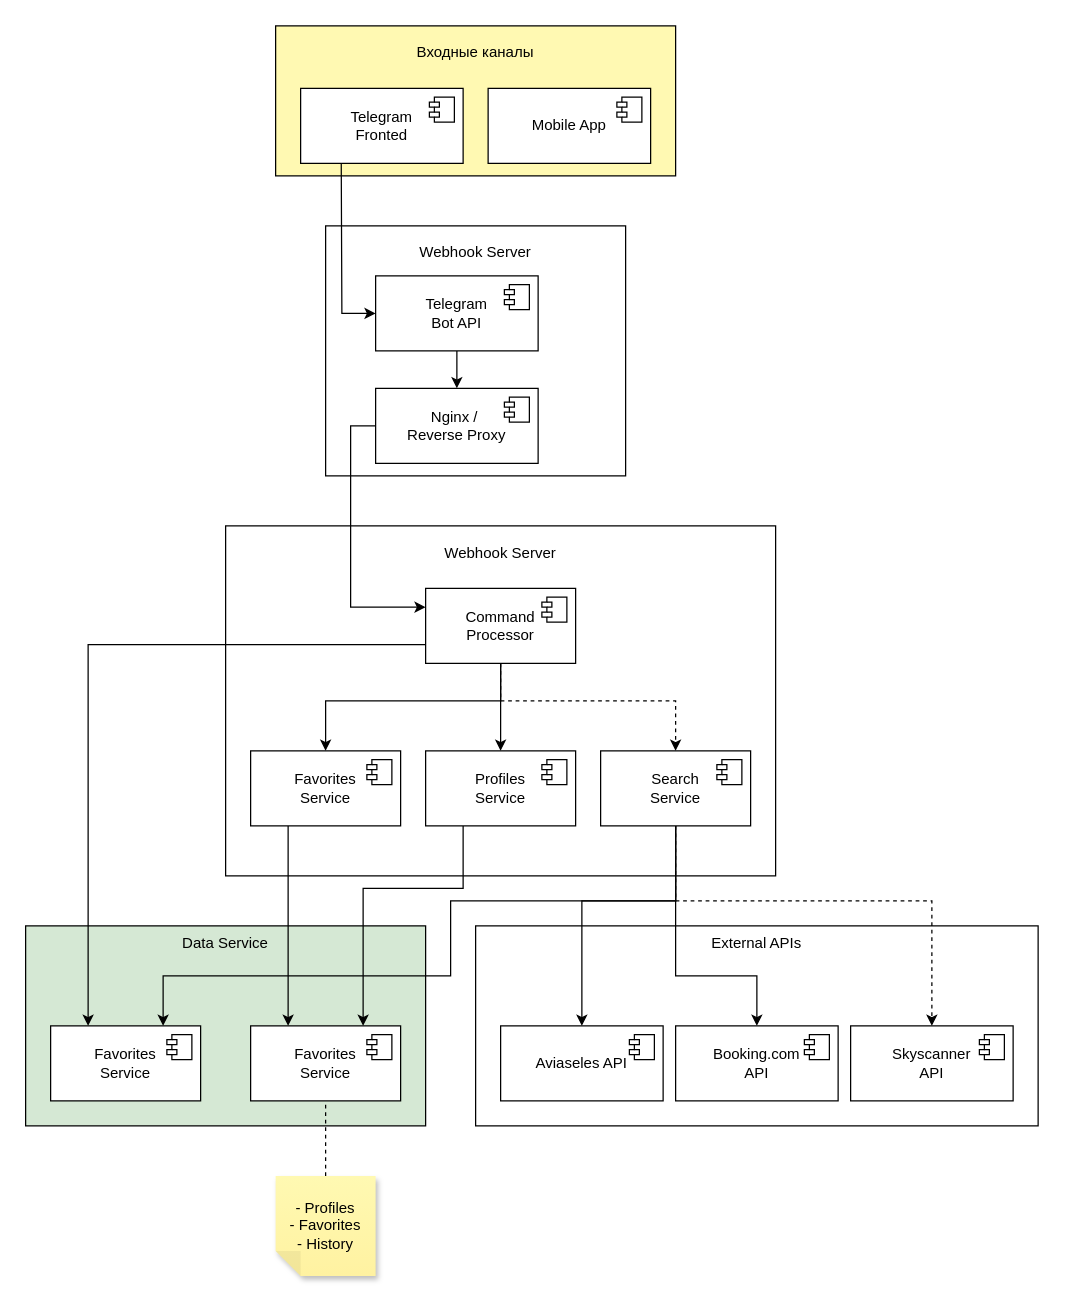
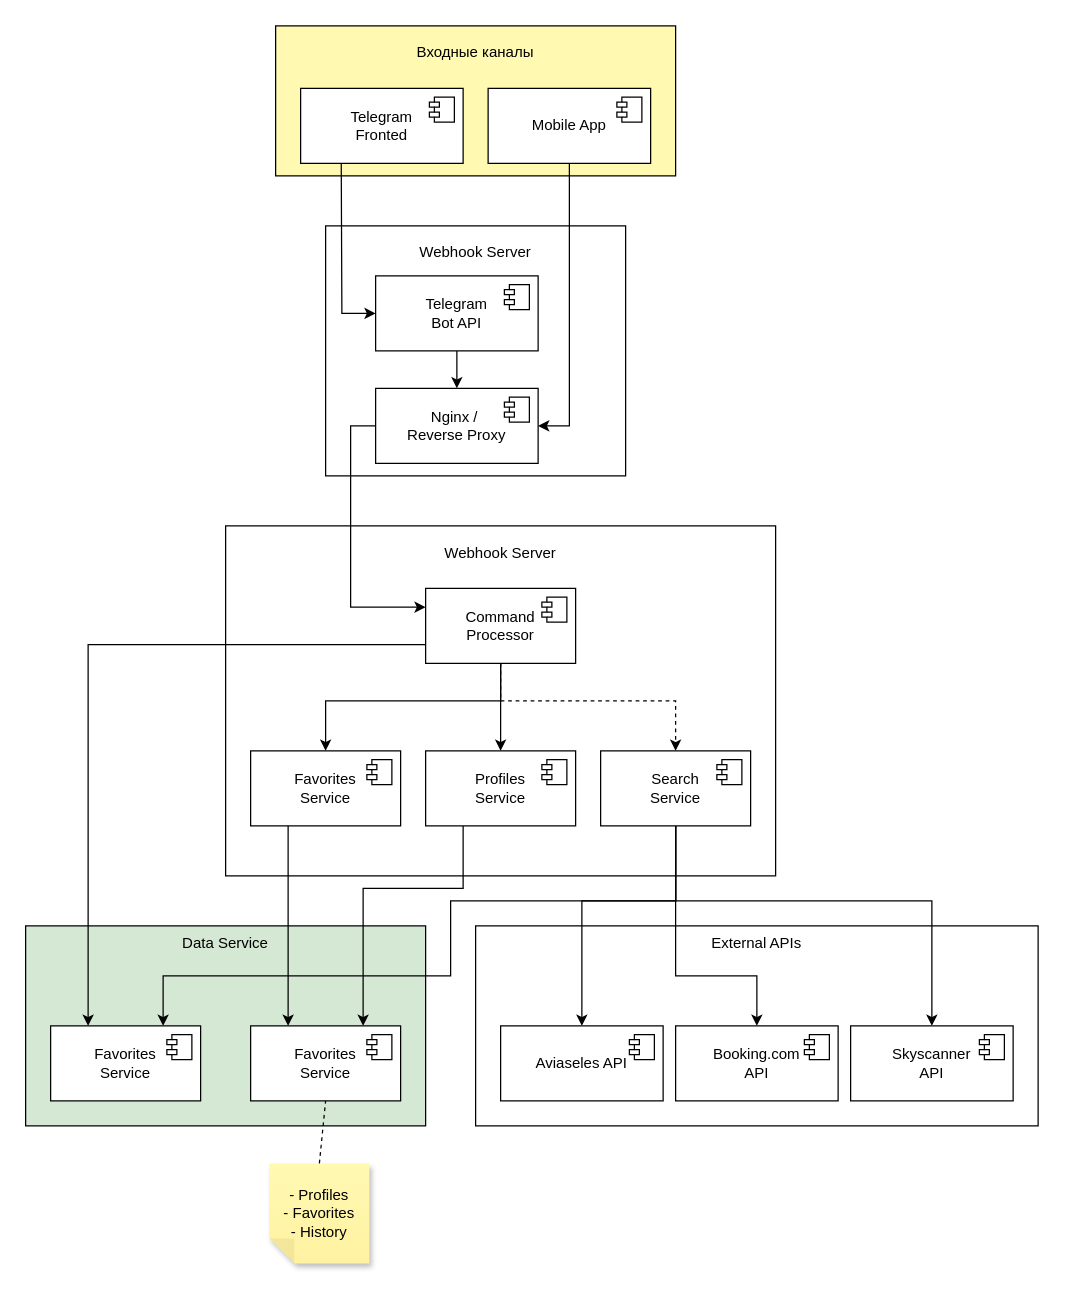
none -> (569, 305)
(863, 901) -> (863, 901)
(326, 1226) -> (319, 1213)
